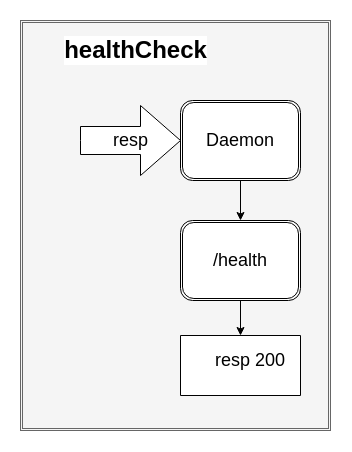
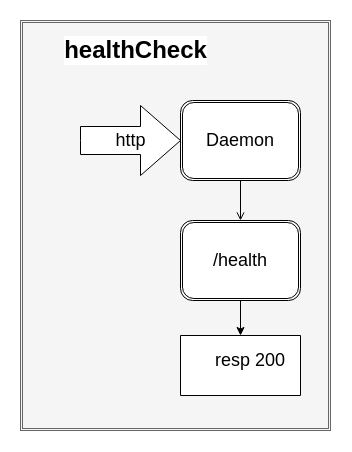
(131, 141) -> (131, 141)
(241, 212) -> (241, 214)
